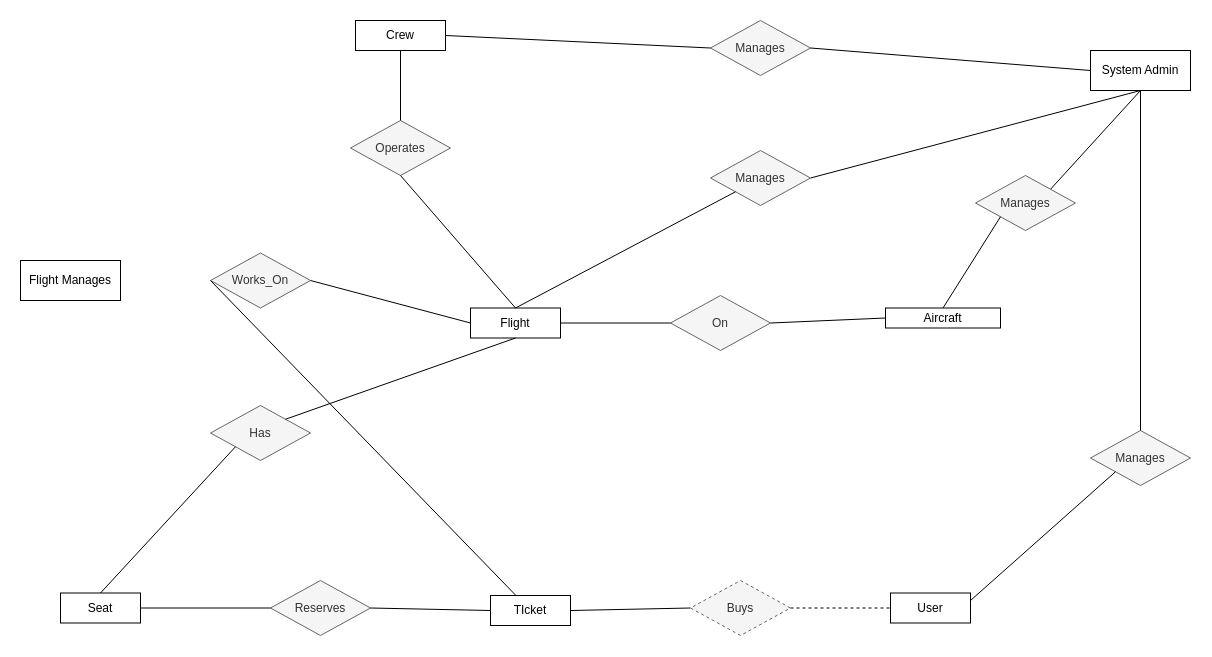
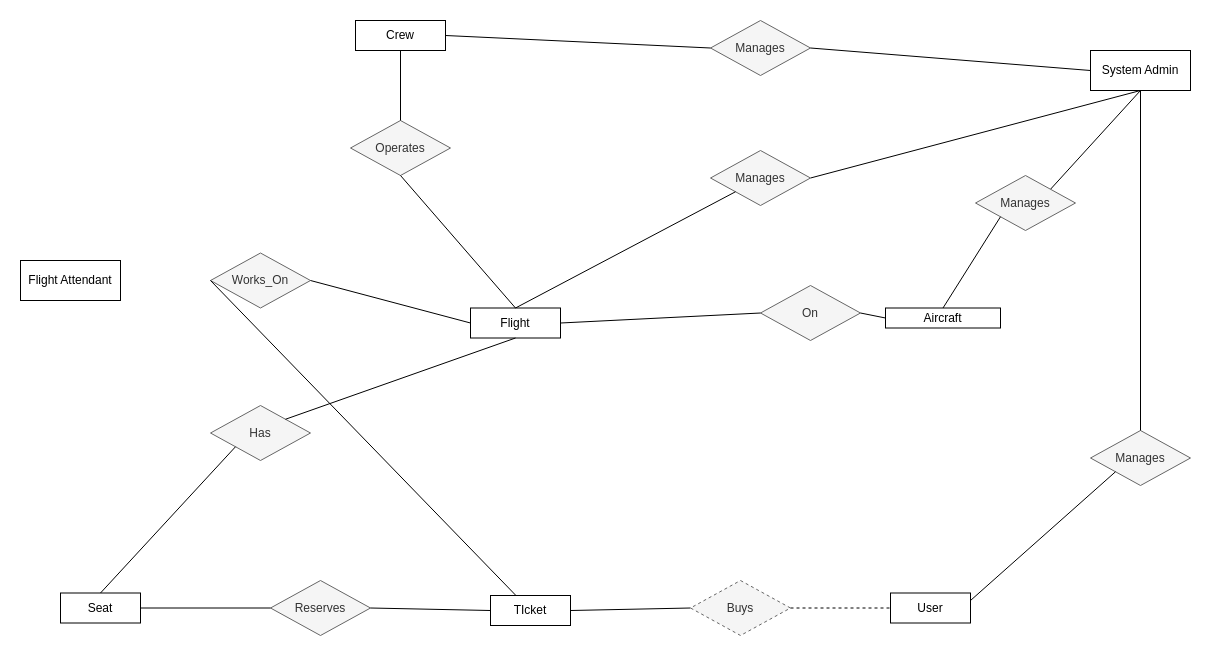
(71, 281) -> (71, 281)
(721, 323) -> (811, 313)
